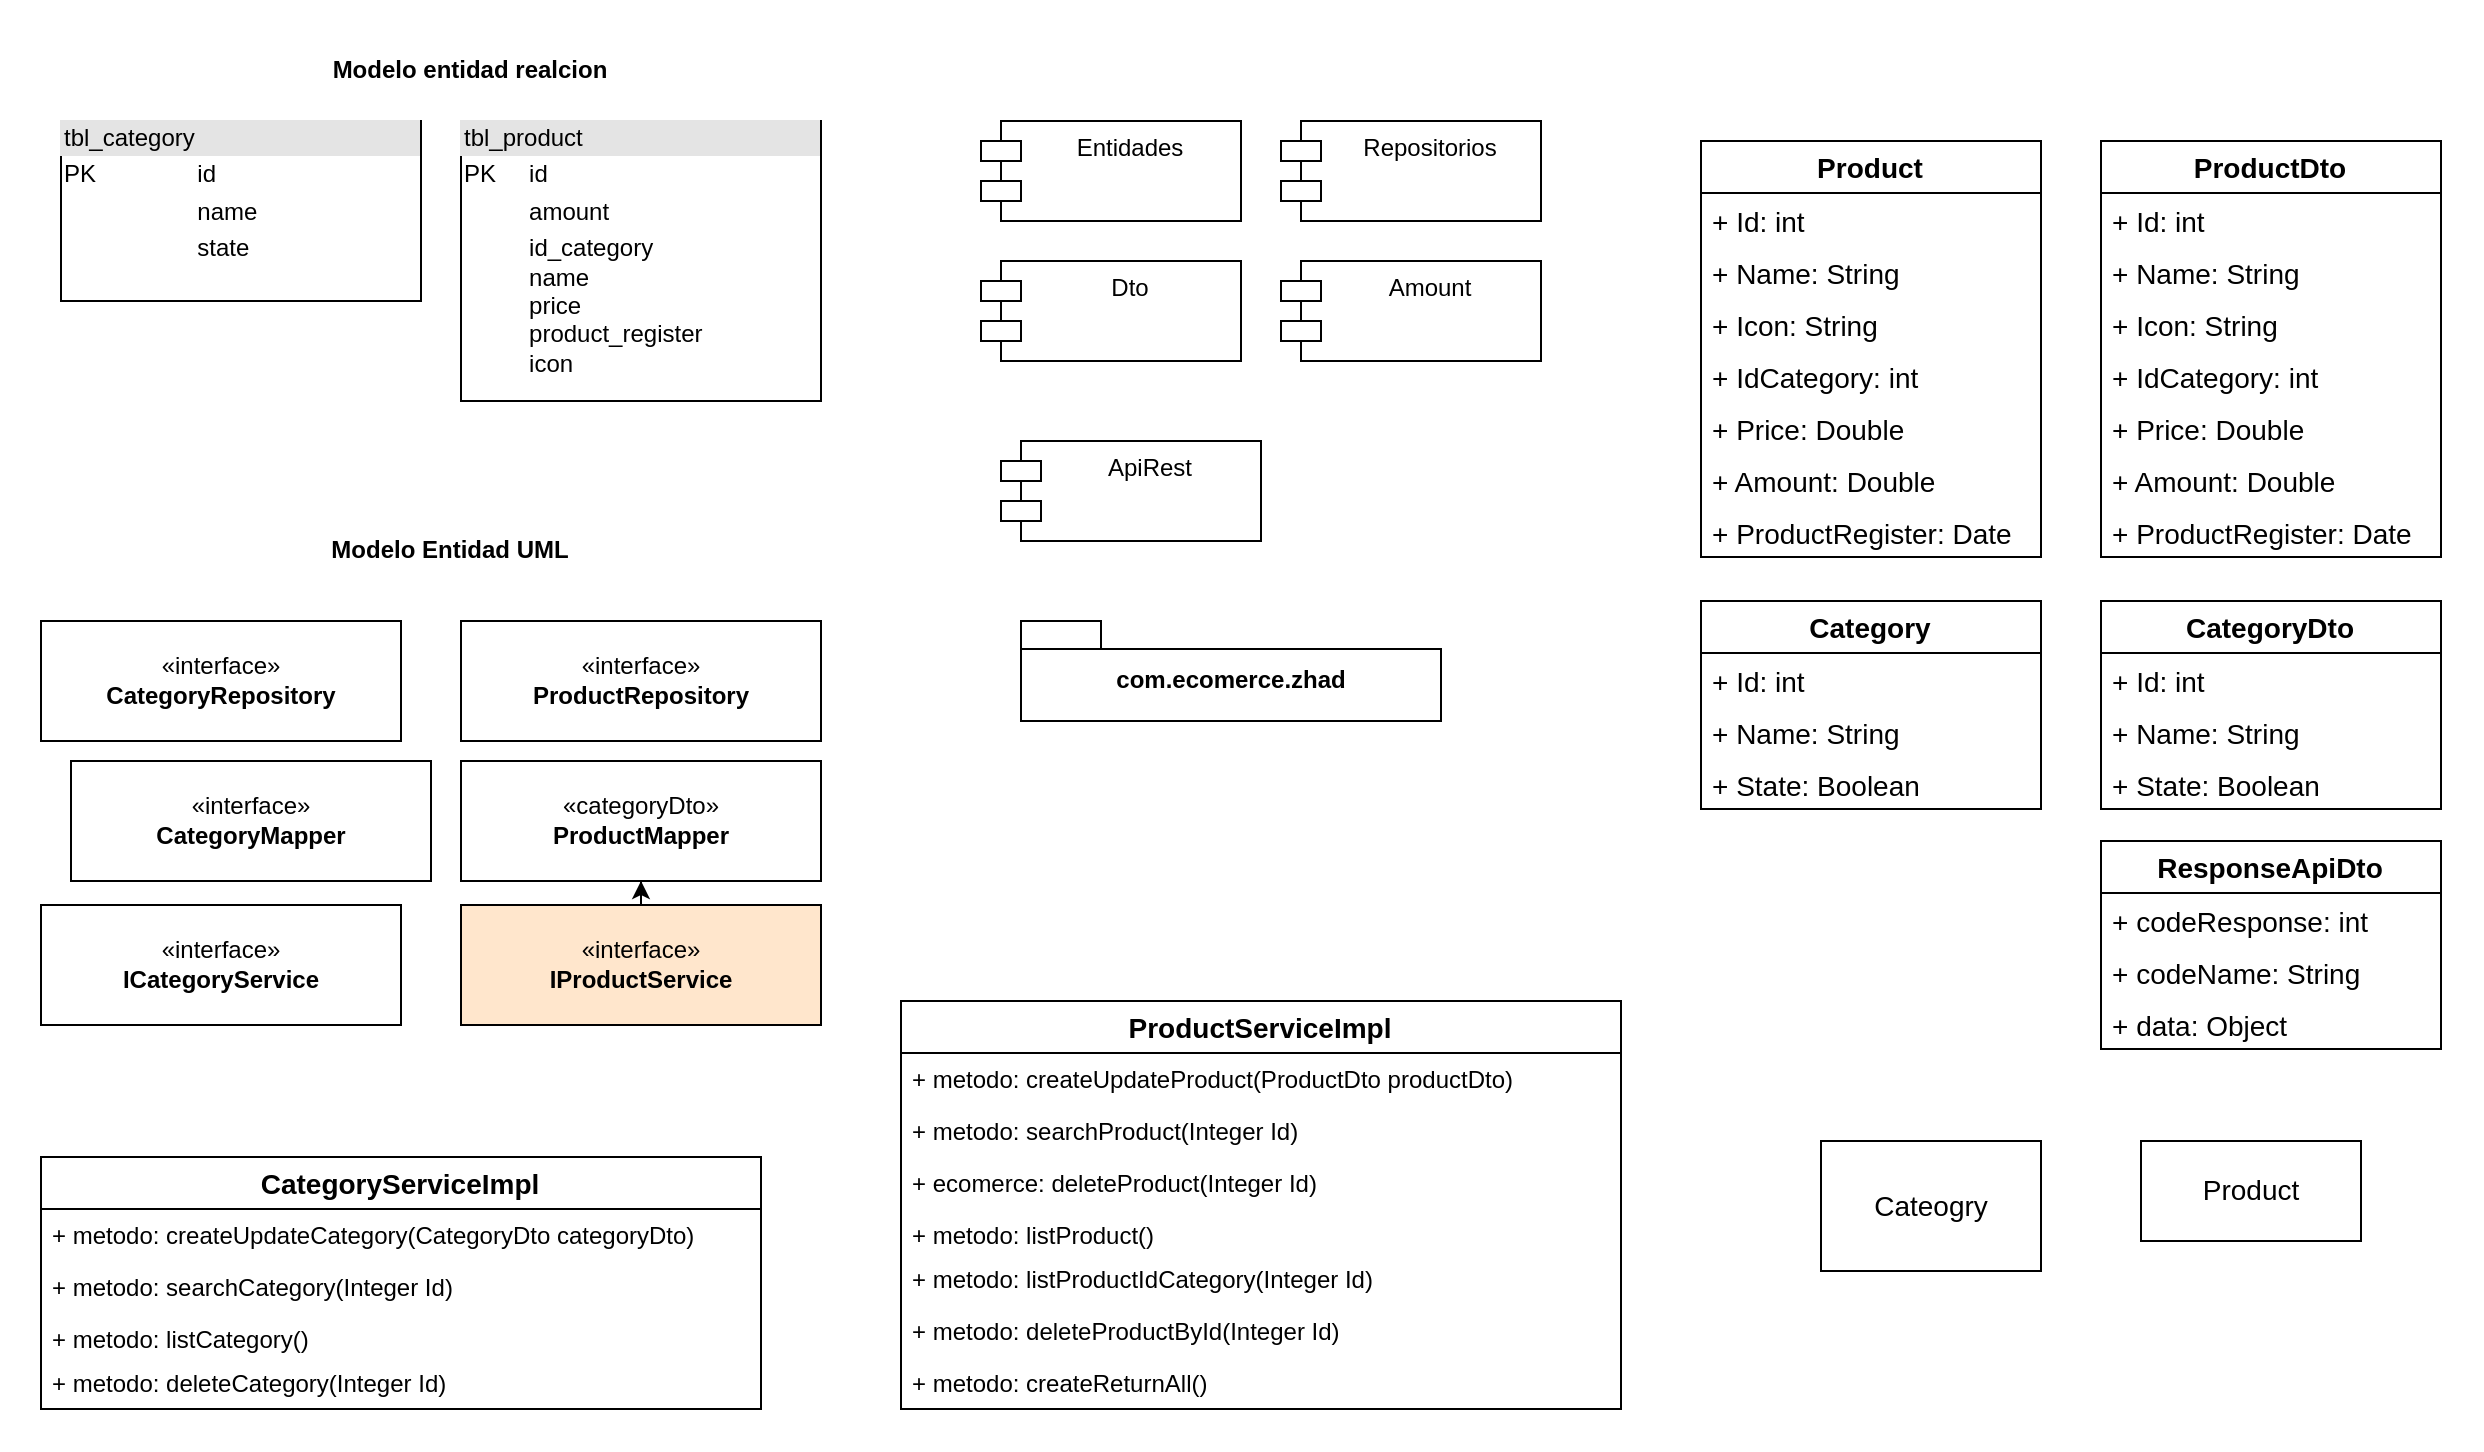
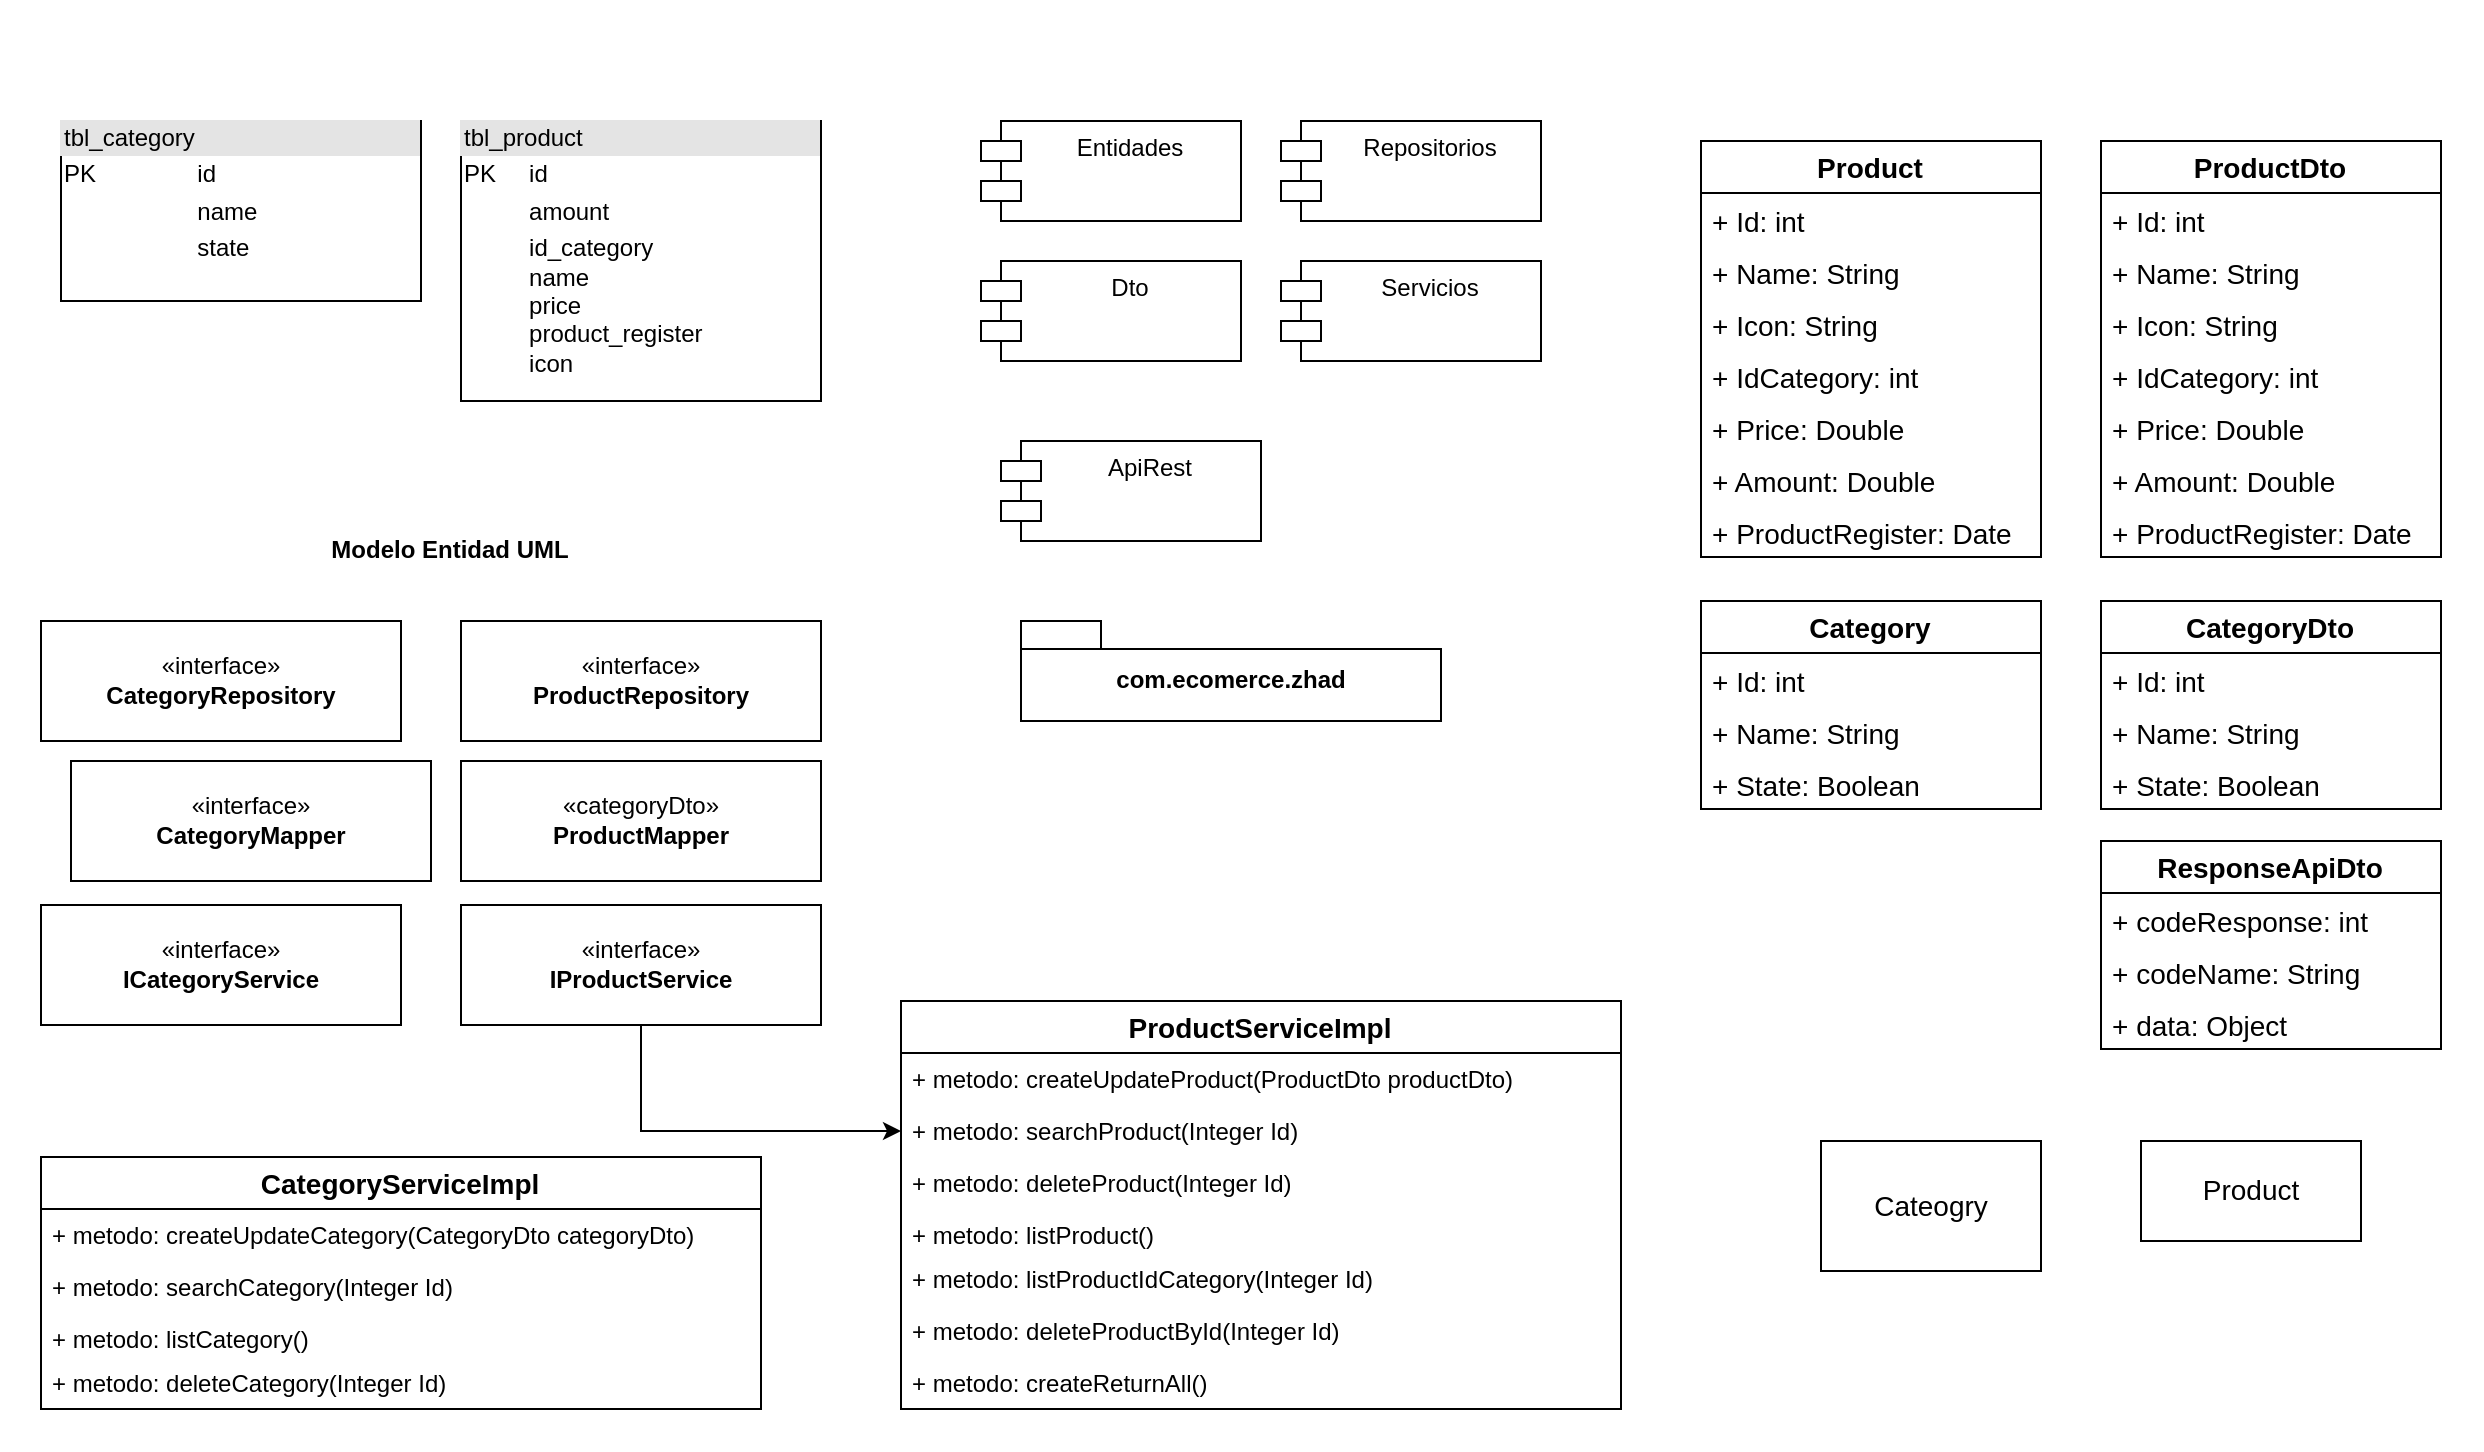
(471, 71) -> none
(1430, 288) -> (1430, 288)
(641, 893) -> (711, 1131)
(641, 965) -> (641, 965)
(1148, 1184) -> (1135, 1184)
